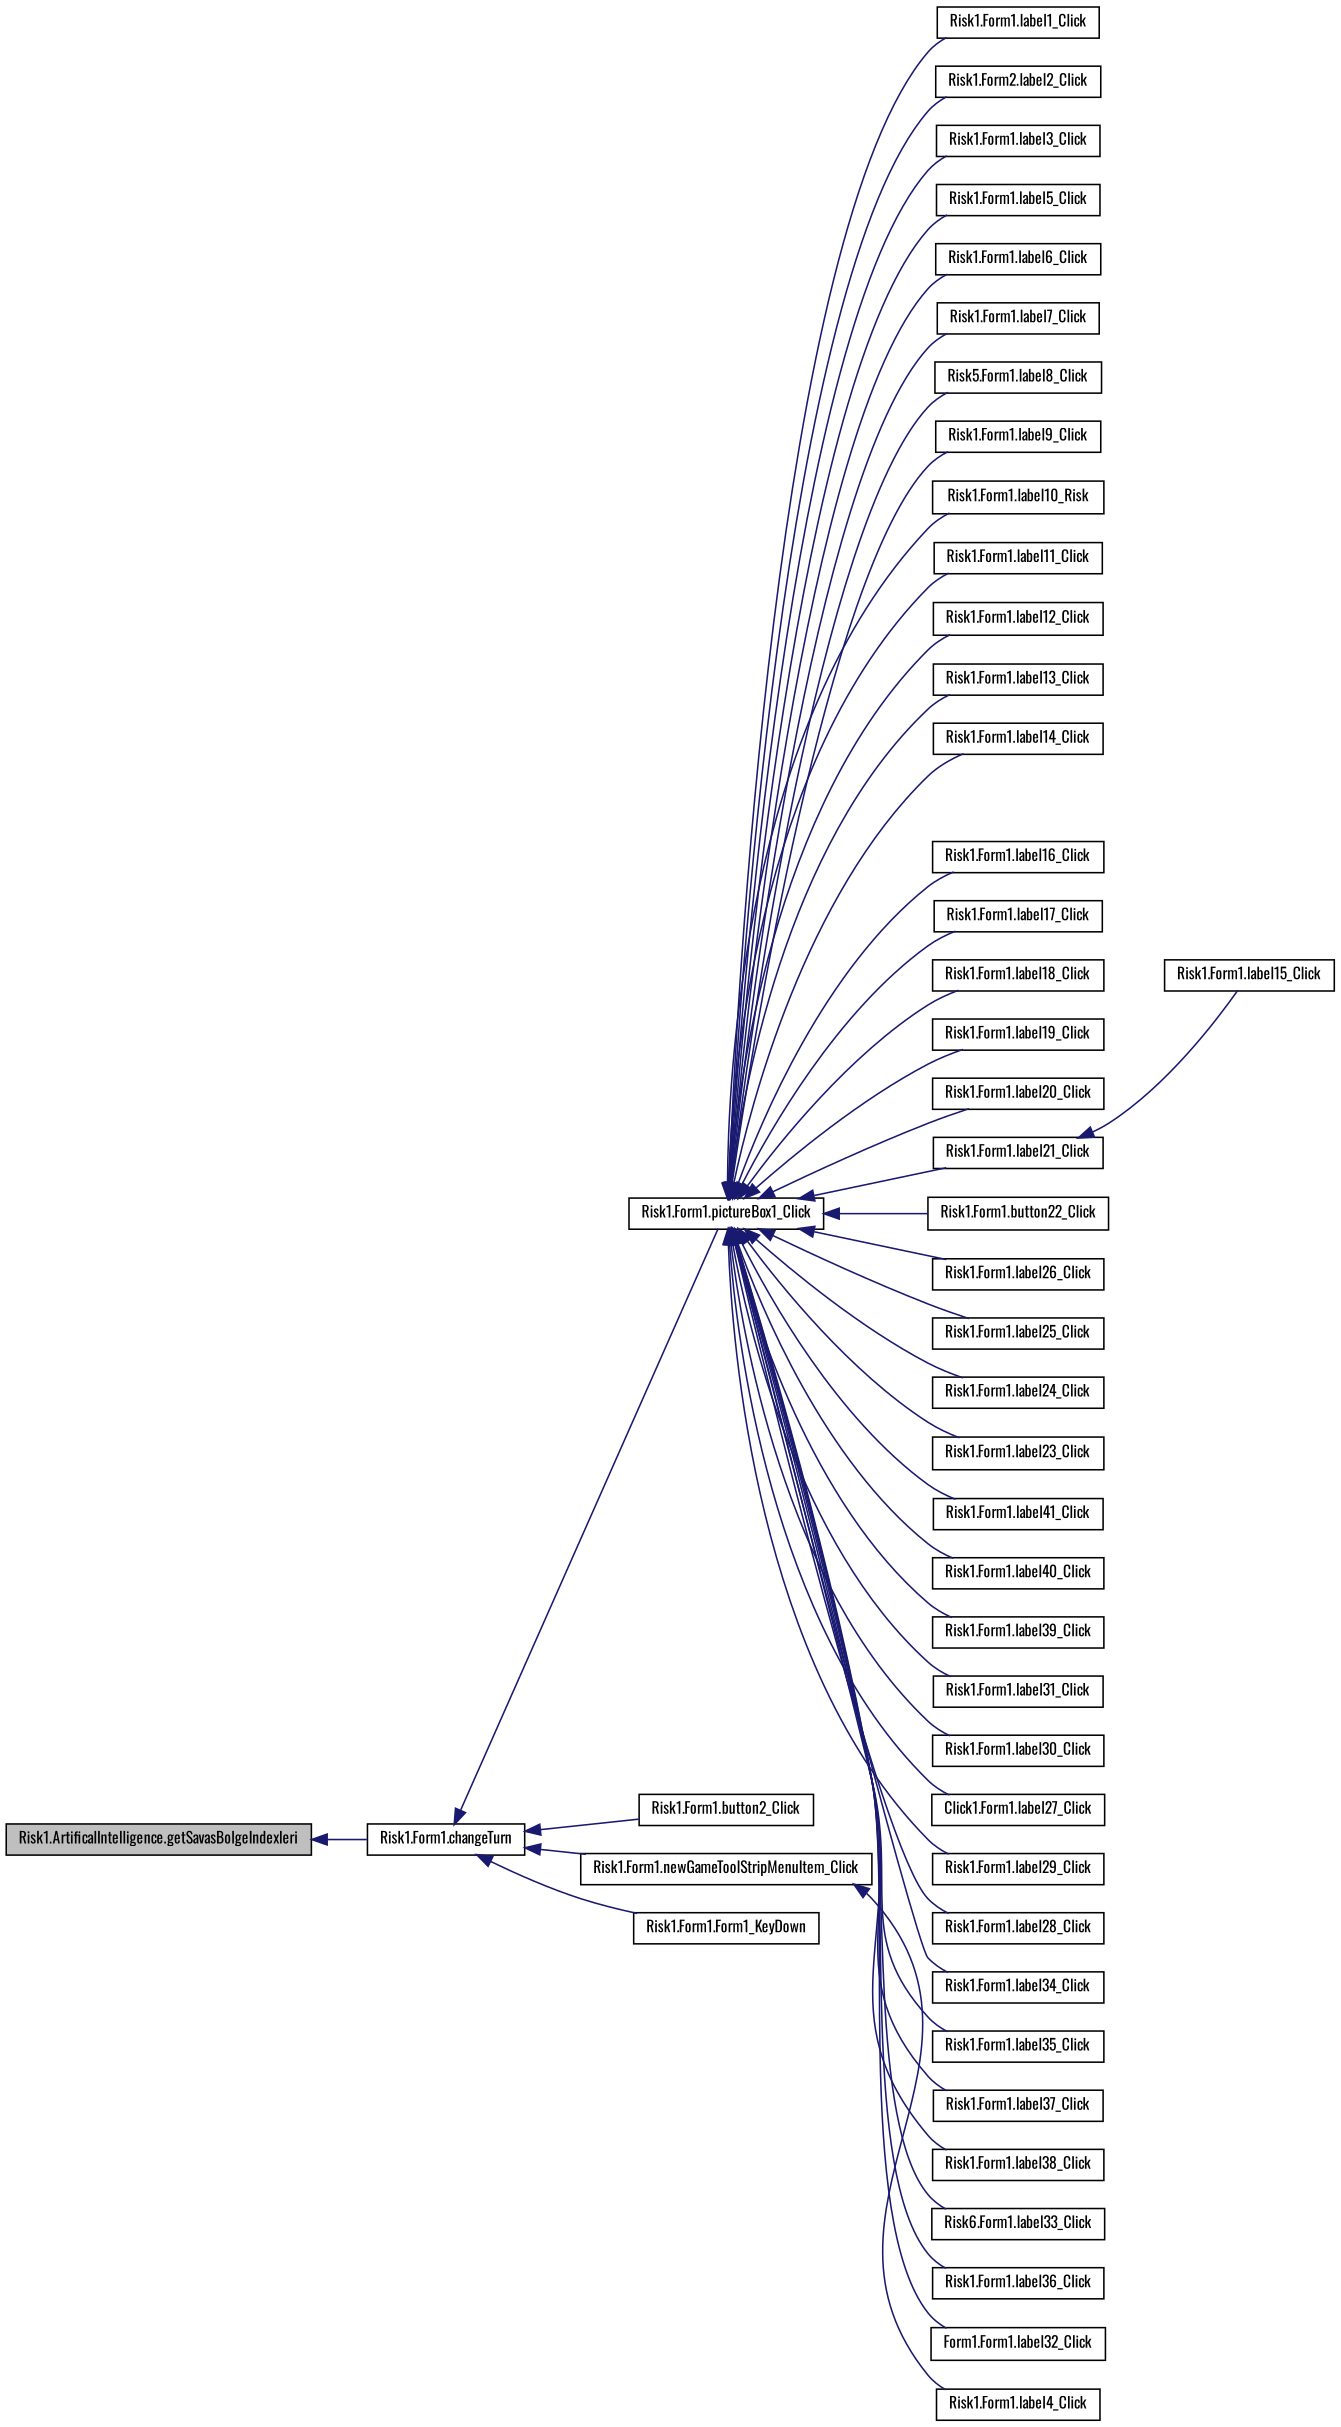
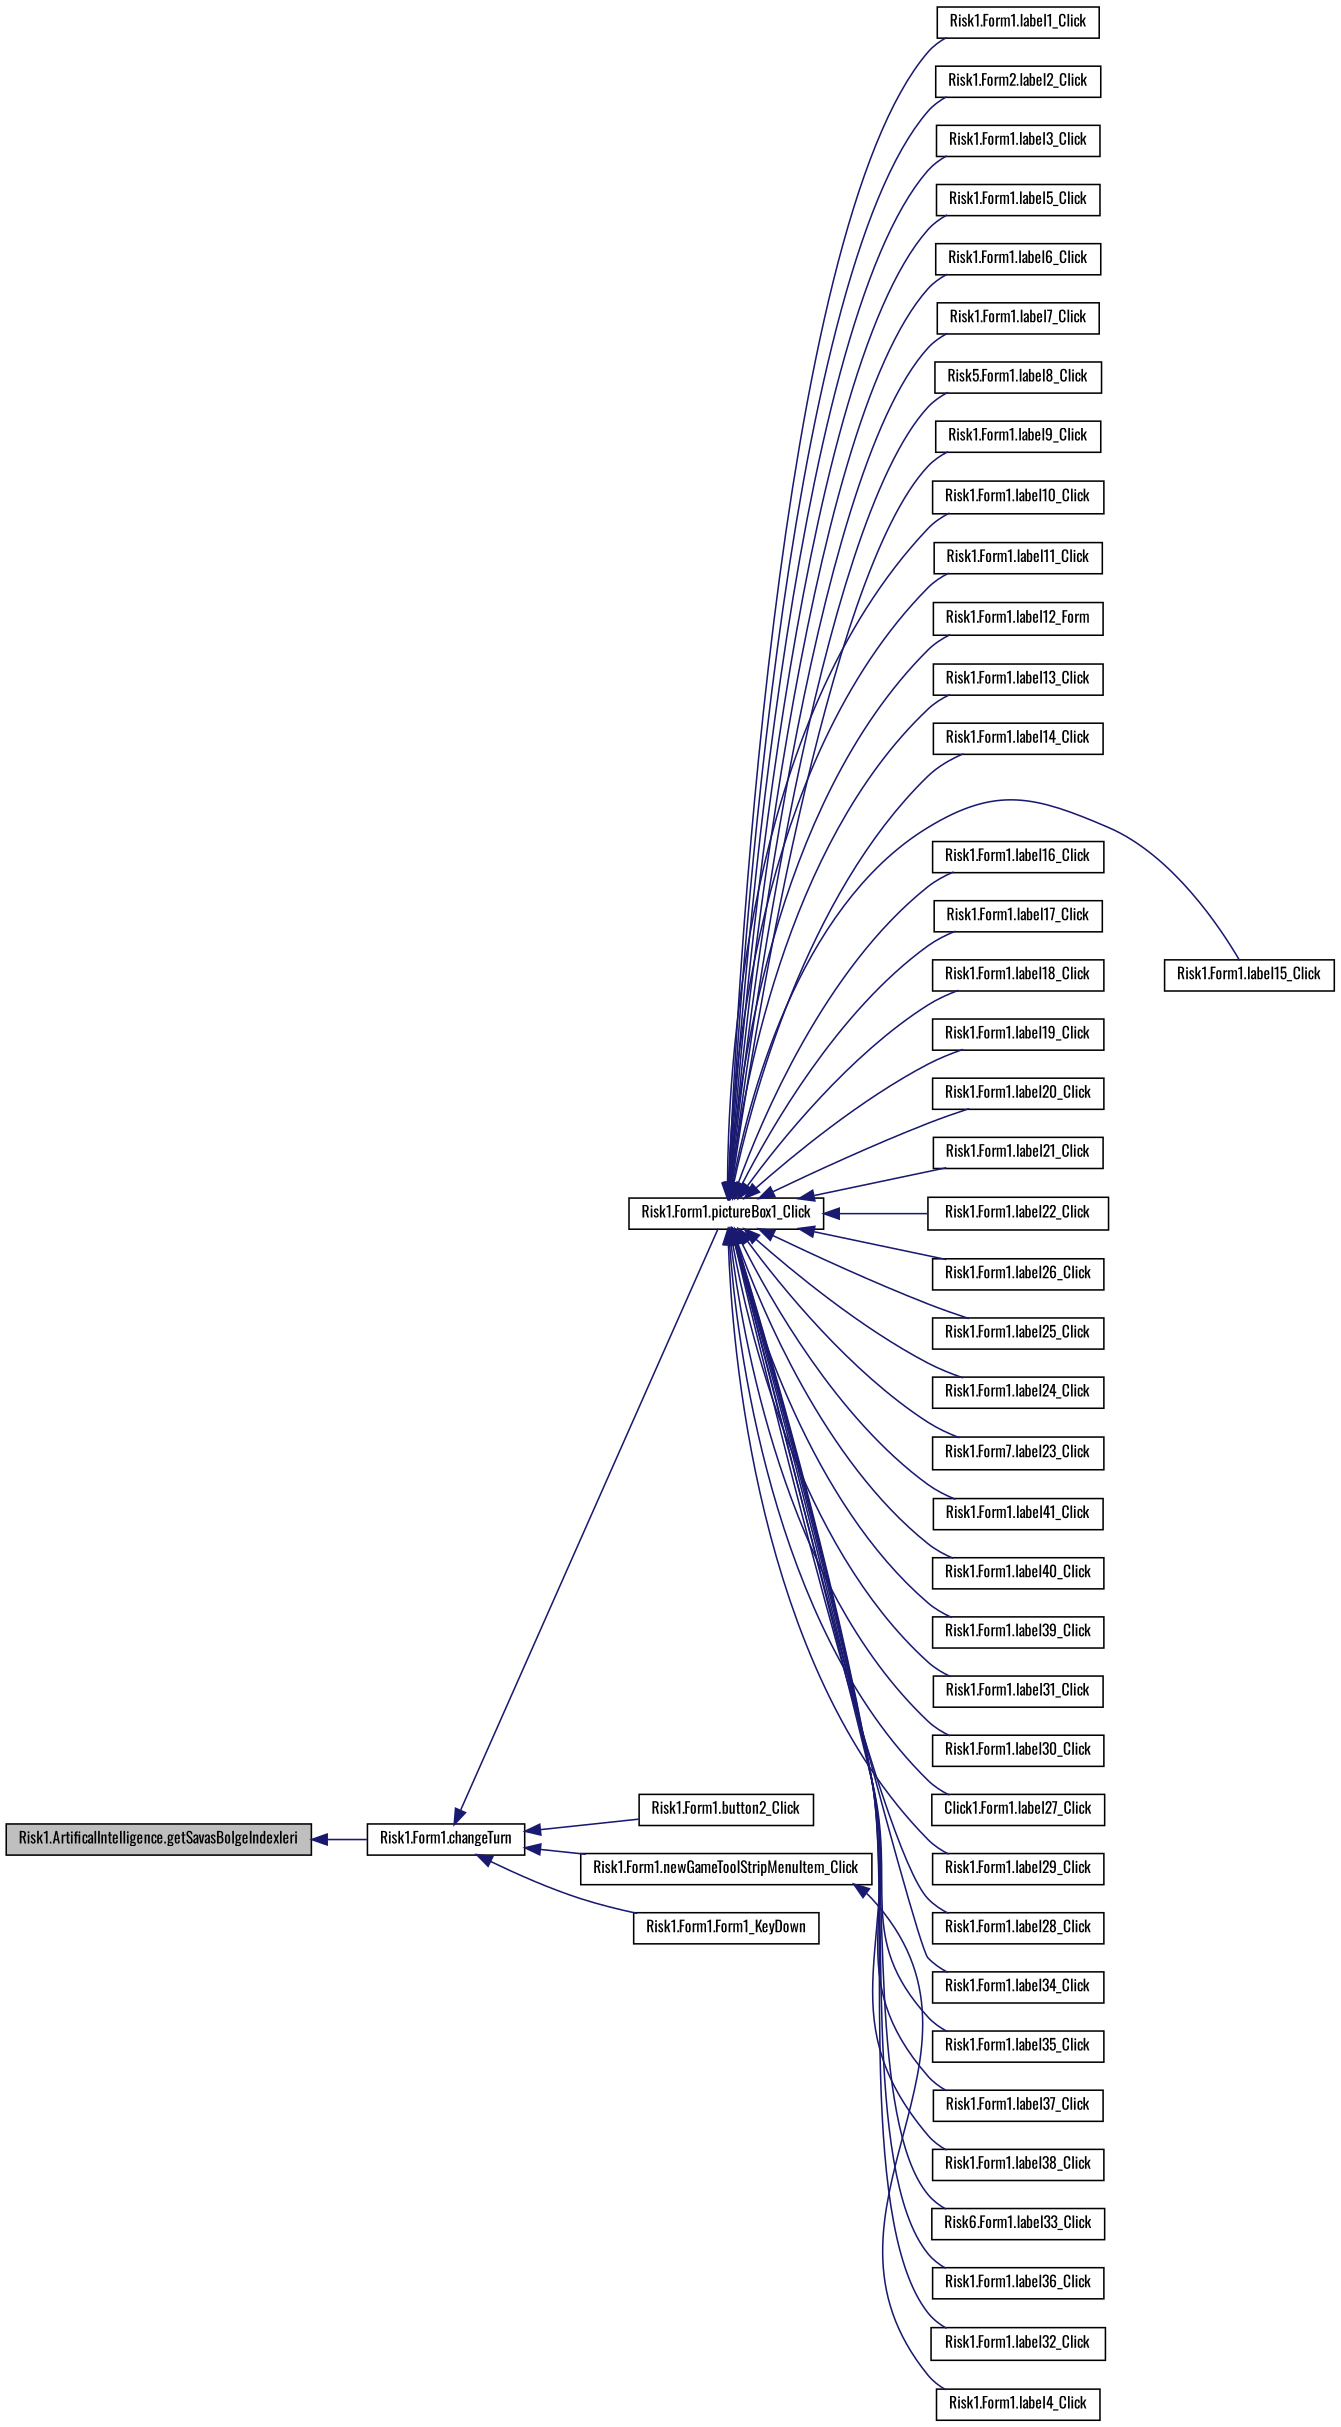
(1018, 497) -> (1018, 497)
(1018, 619) -> (1018, 619)
(1173, 1069) -> (913, 839)
(1018, 1214) -> (1018, 1214)
(1018, 1453) -> (1018, 1453)
(1018, 2344) -> (1018, 2344)
